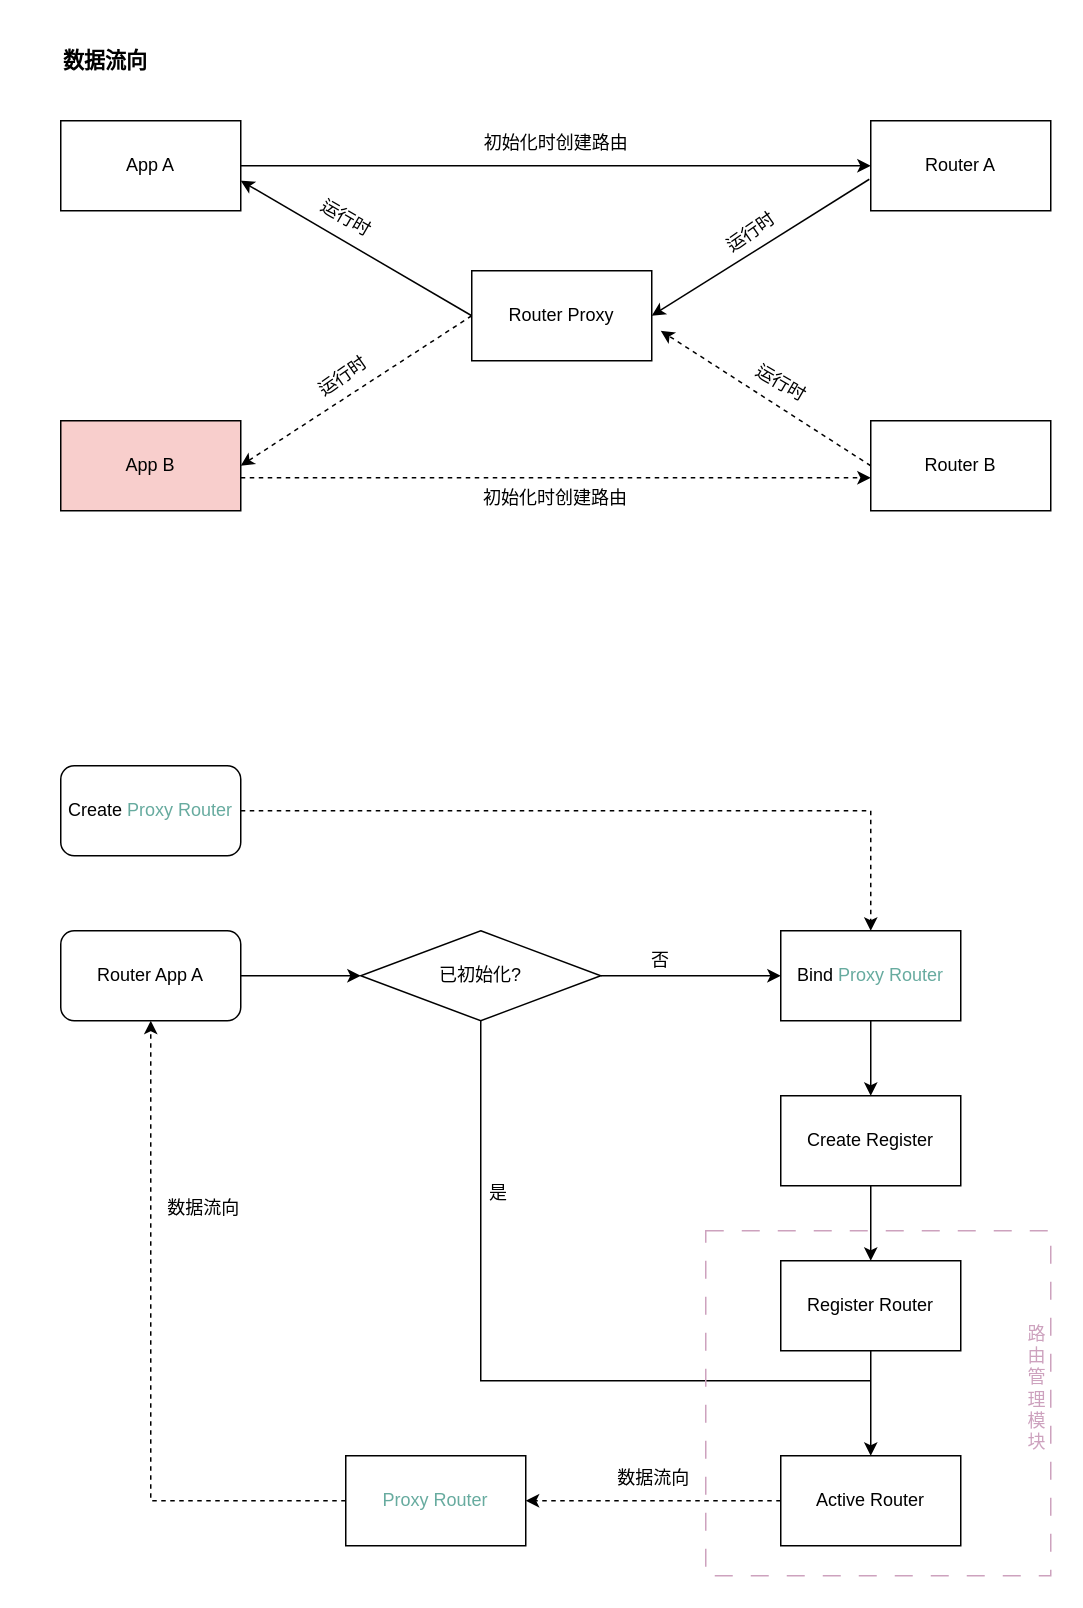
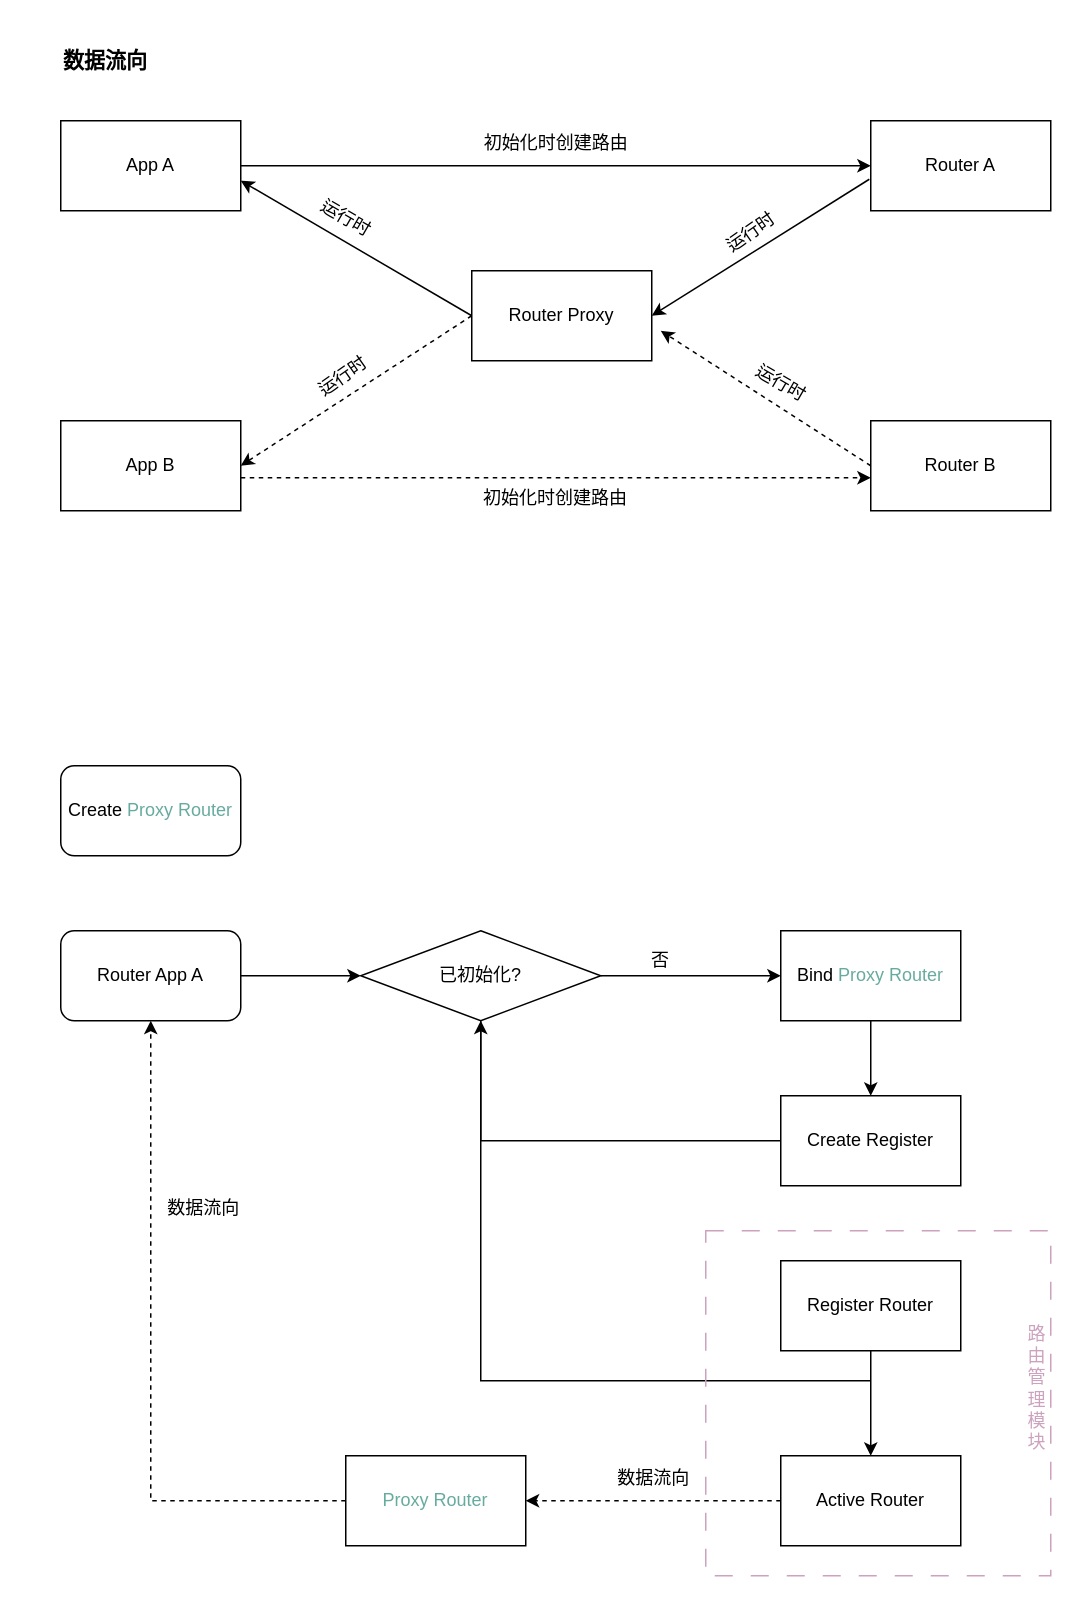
(151, 466) -> (151, 466)
(611, 811) -> none
(499, 1193) -> none
(871, 1218) -> (632, 1141)
